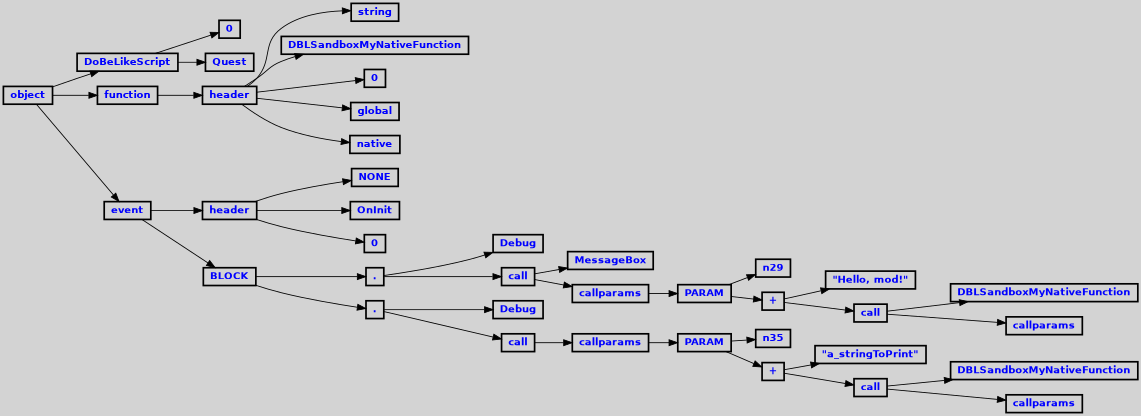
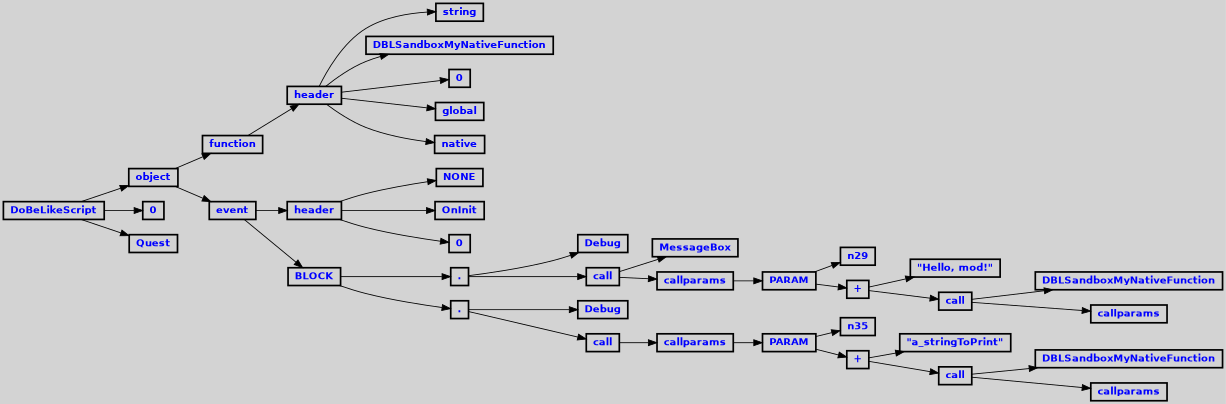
(72, 80) -> (101, 195)
